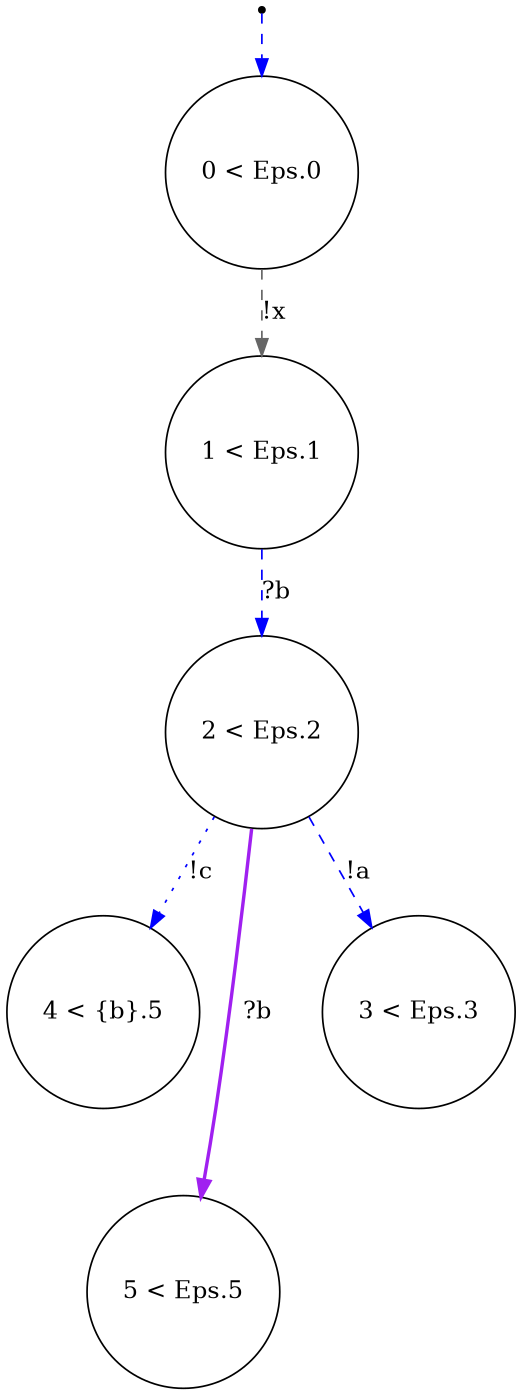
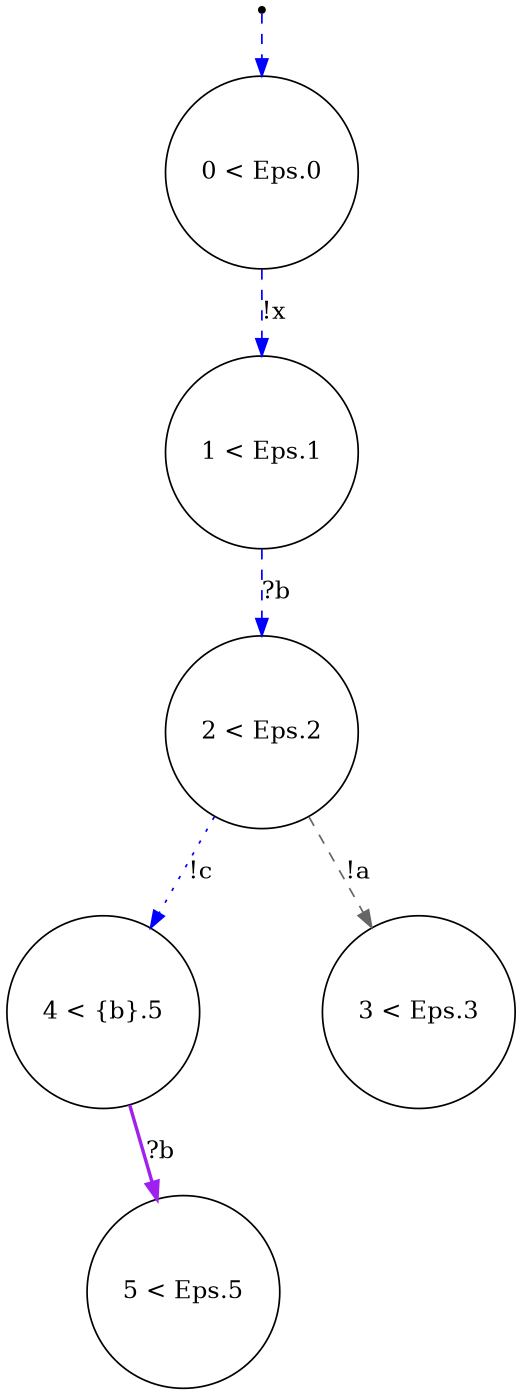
(262, 304) -> (262, 304)
(336, 865) -> (336, 865)
(230, 1005) -> (141, 1144)
